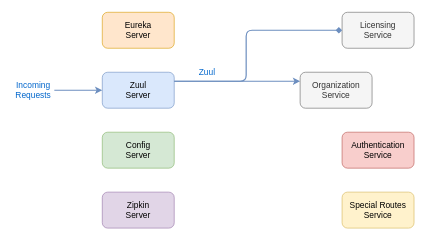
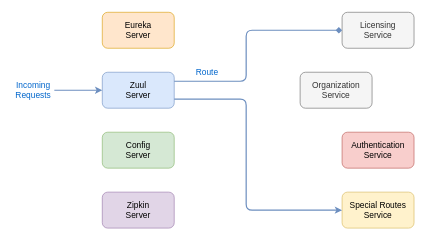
(207, 72) -> (207, 72)
(271, 81) -> none
none -> (246, 164)
